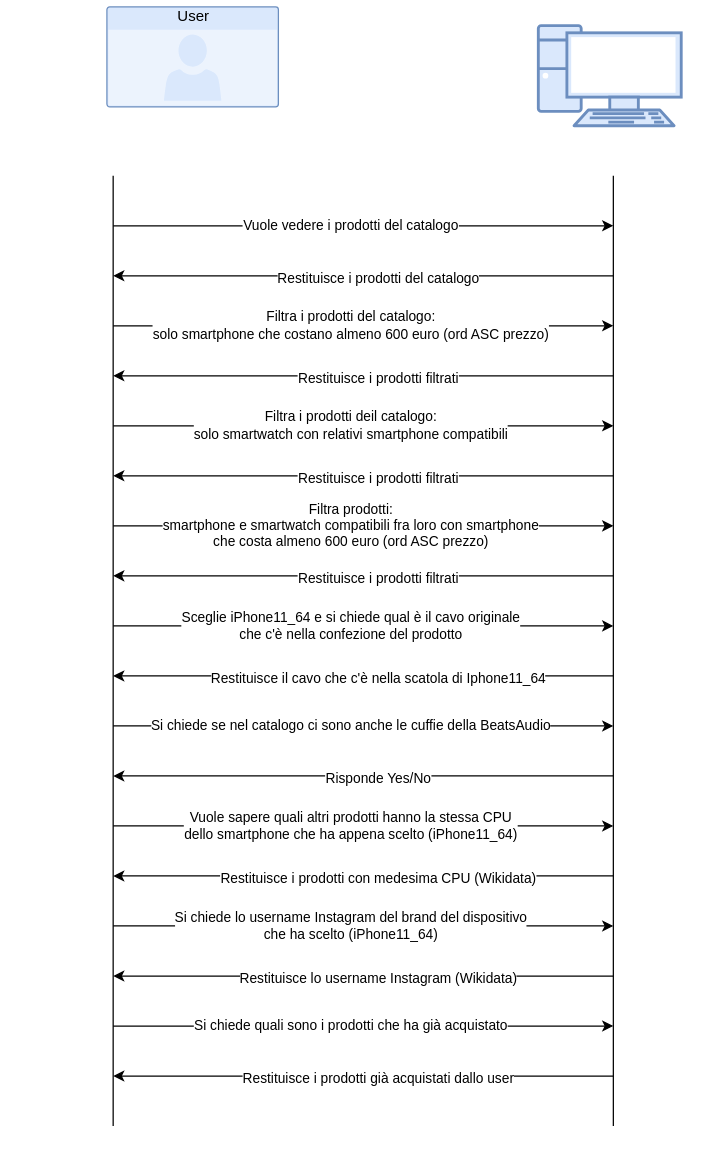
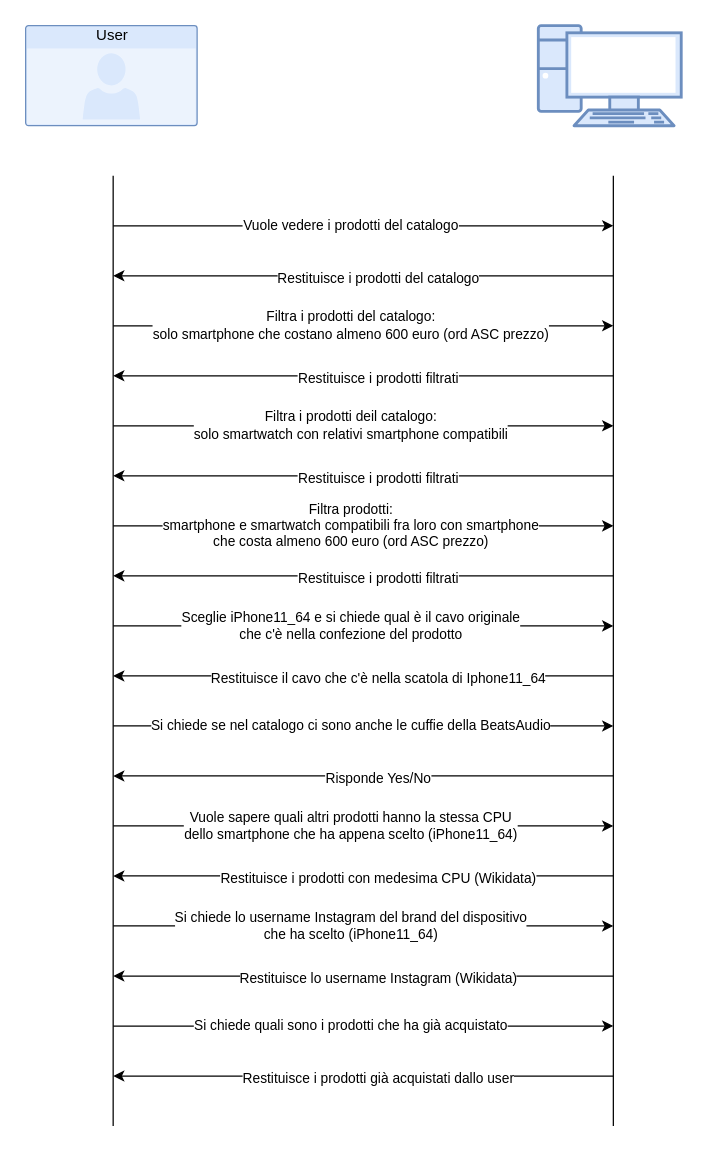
(193, 57) -> (111, 76)
